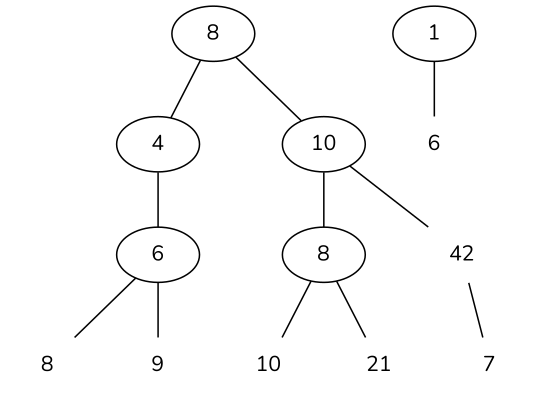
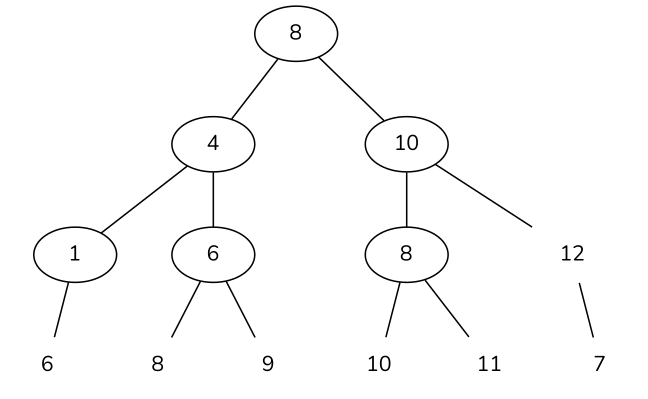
none -> (144, 200)
(462, 255) -> (572, 255)
(379, 365) -> (490, 365)
